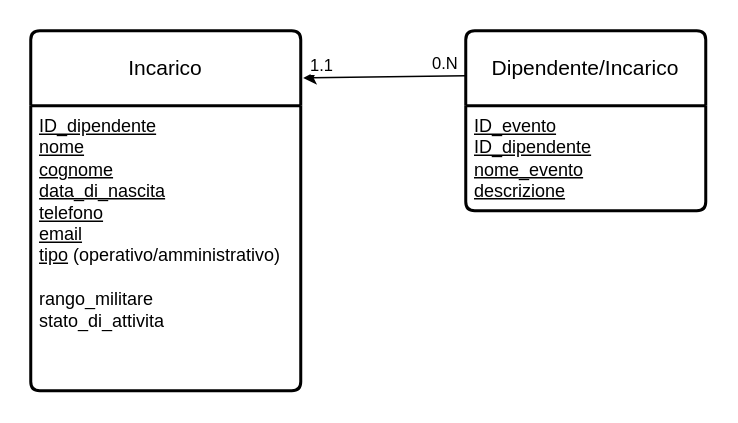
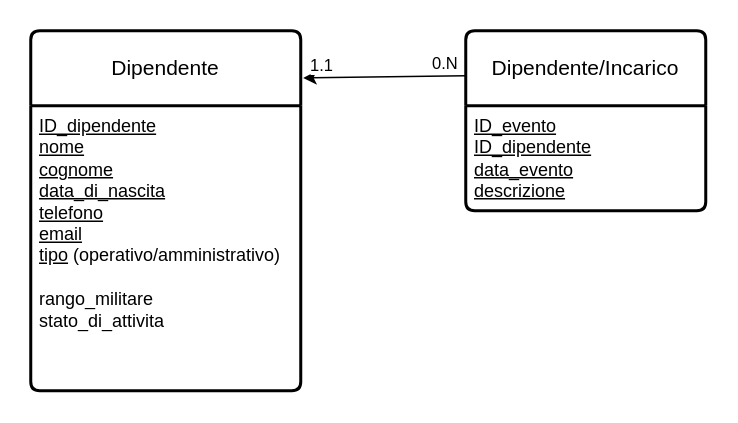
(166, 68) -> (166, 68)
(538, 159) -> (538, 159)
